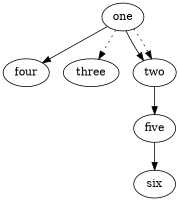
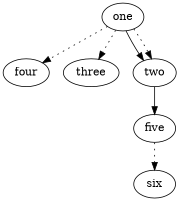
(78, 43) -> (78, 43)
(155, 152) -> (155, 152)
